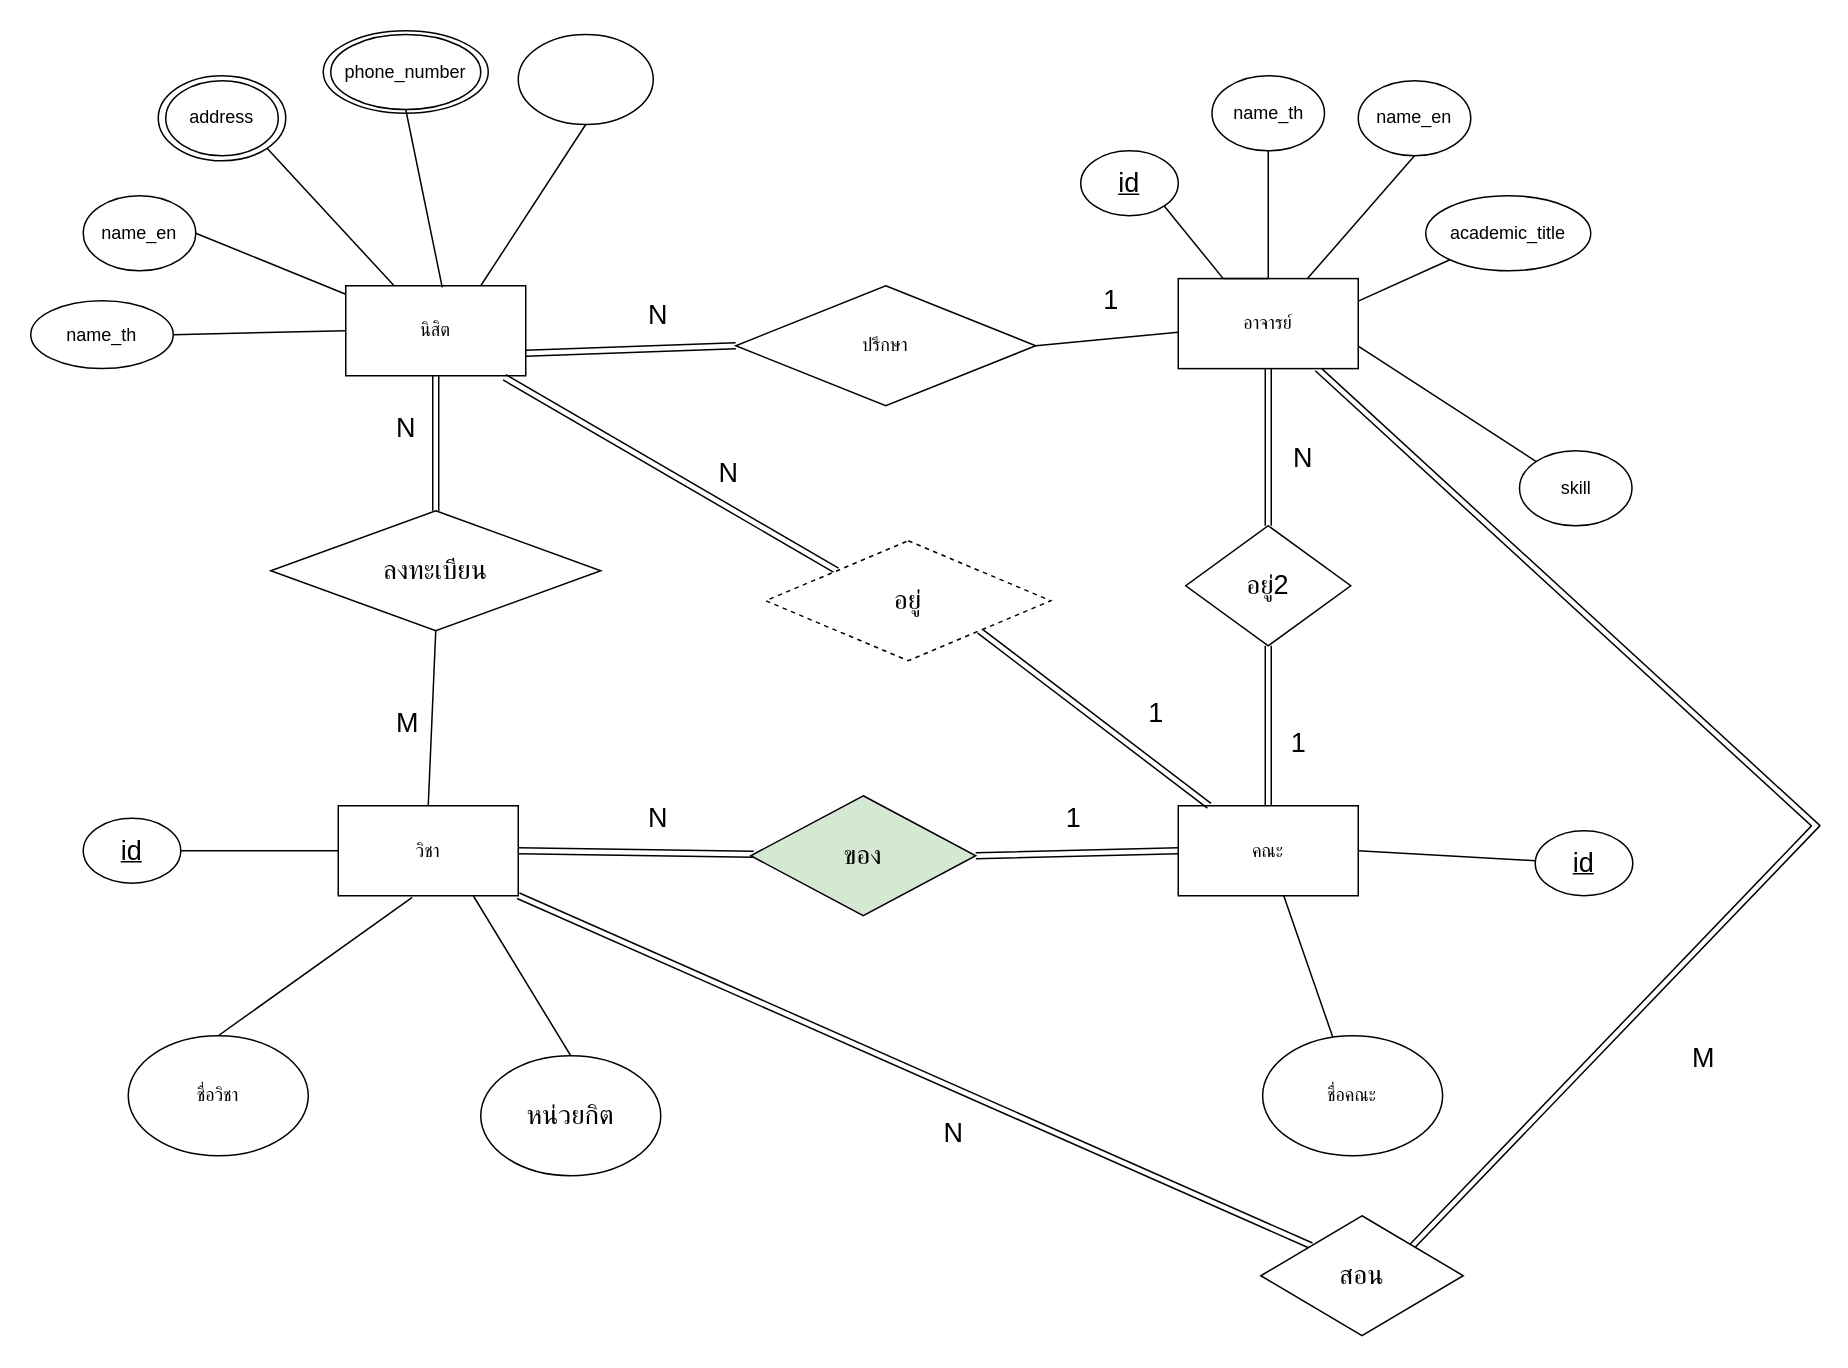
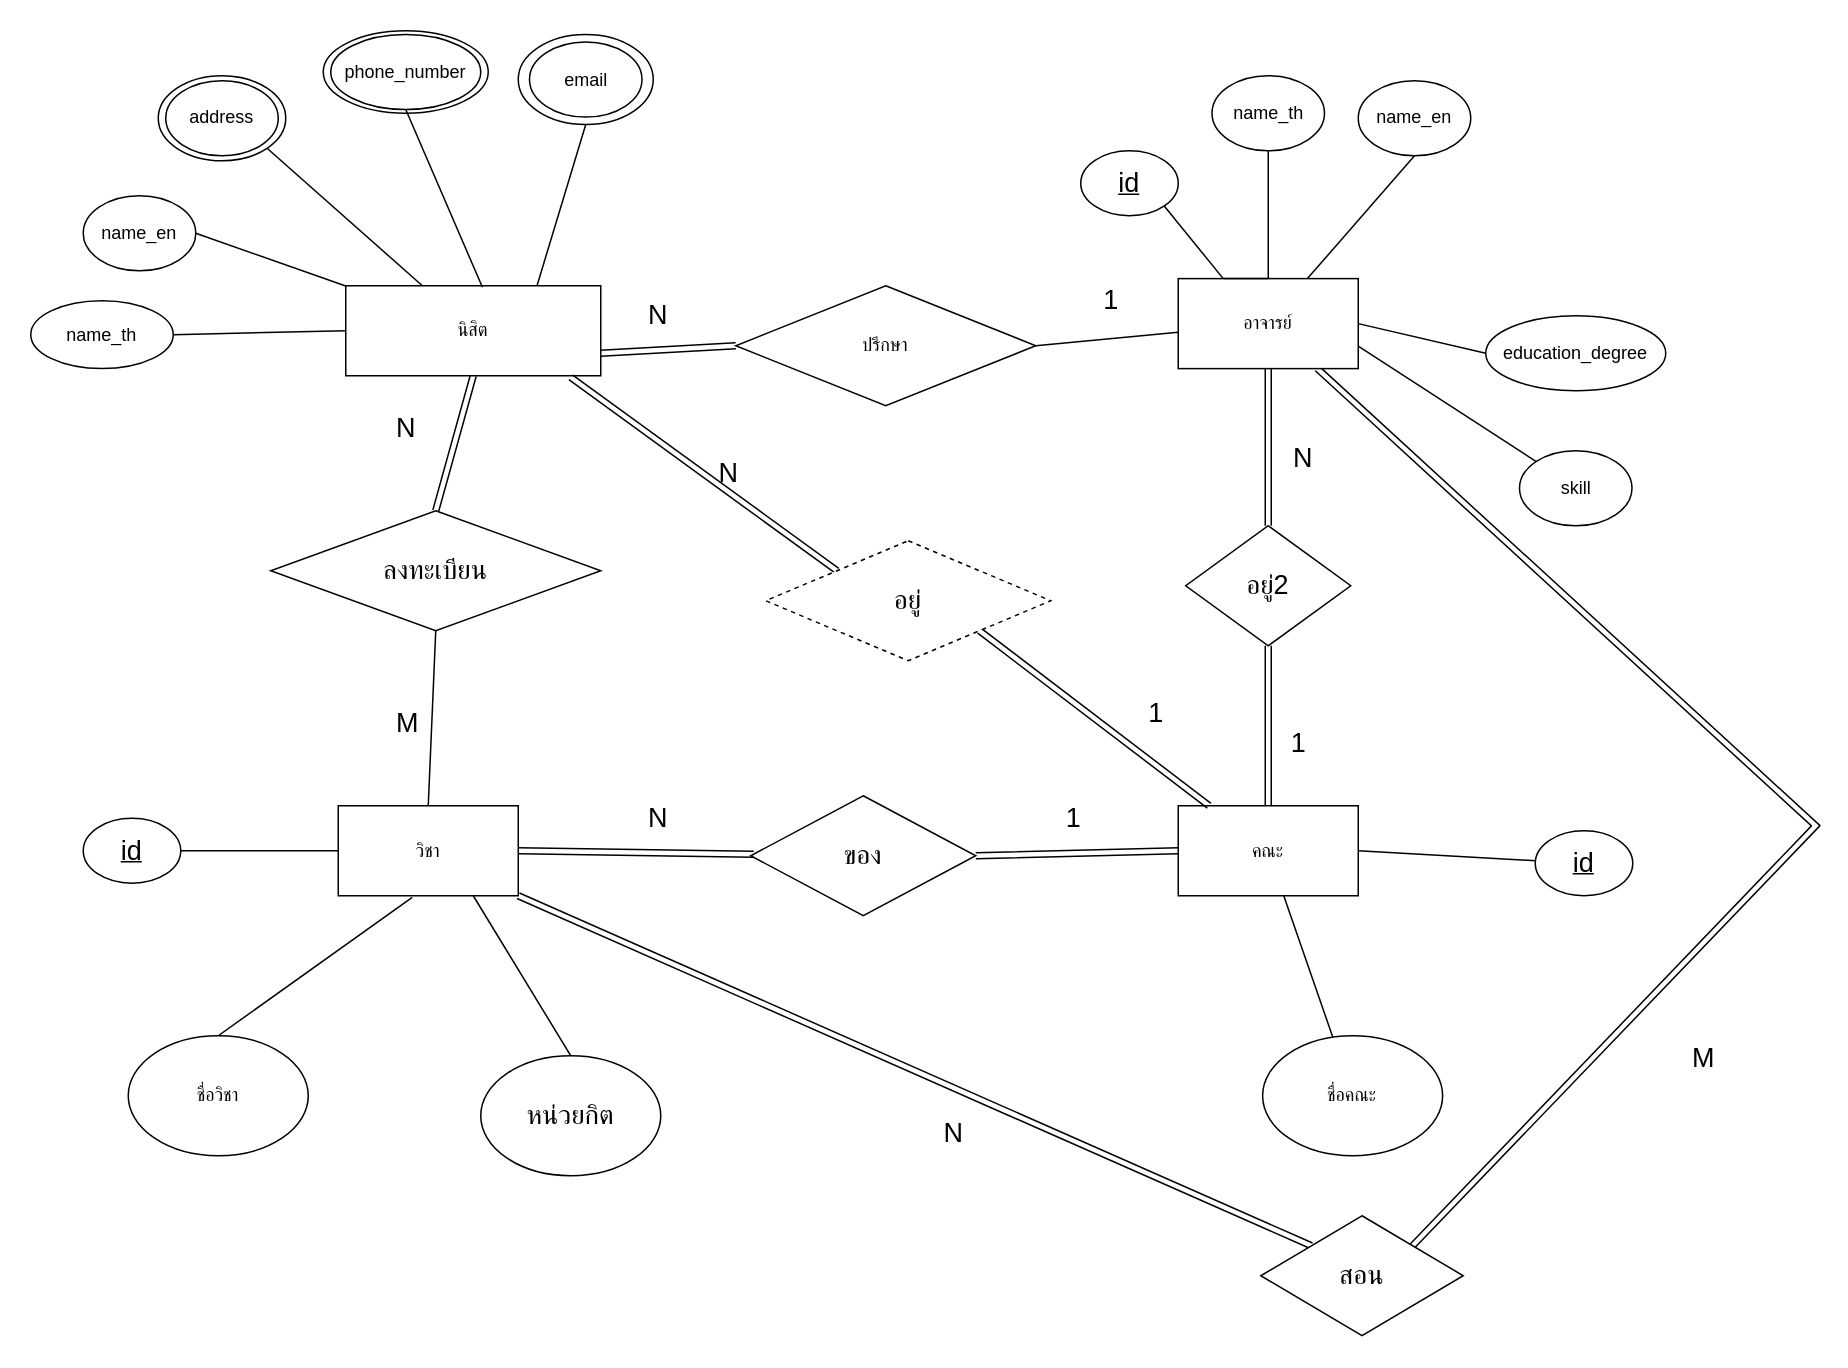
none -> (586, 80)
(1508, 233) -> none
(1404, 280) -> none
(436, 331) -> (473, 331)
none -> (1422, 338)
none -> (1576, 353)
(863, 856) -> (863, 856)
